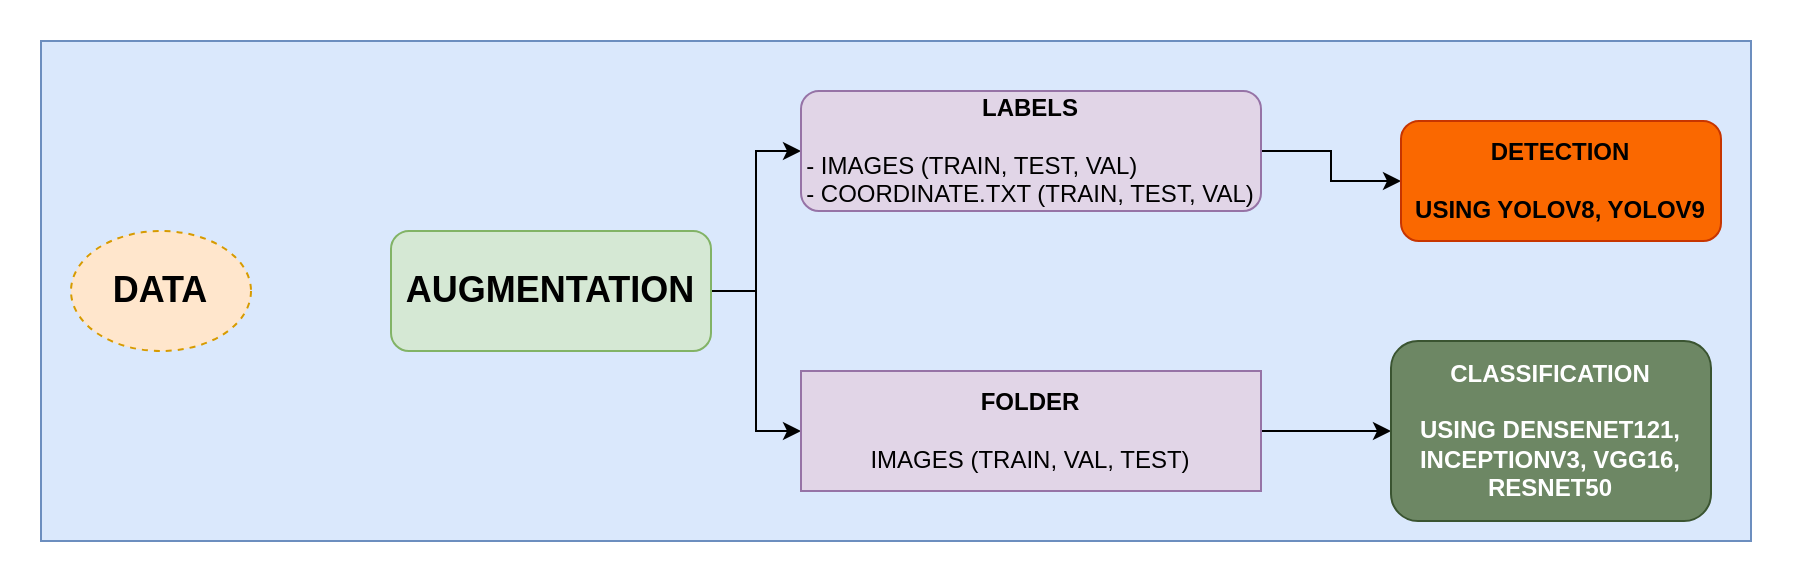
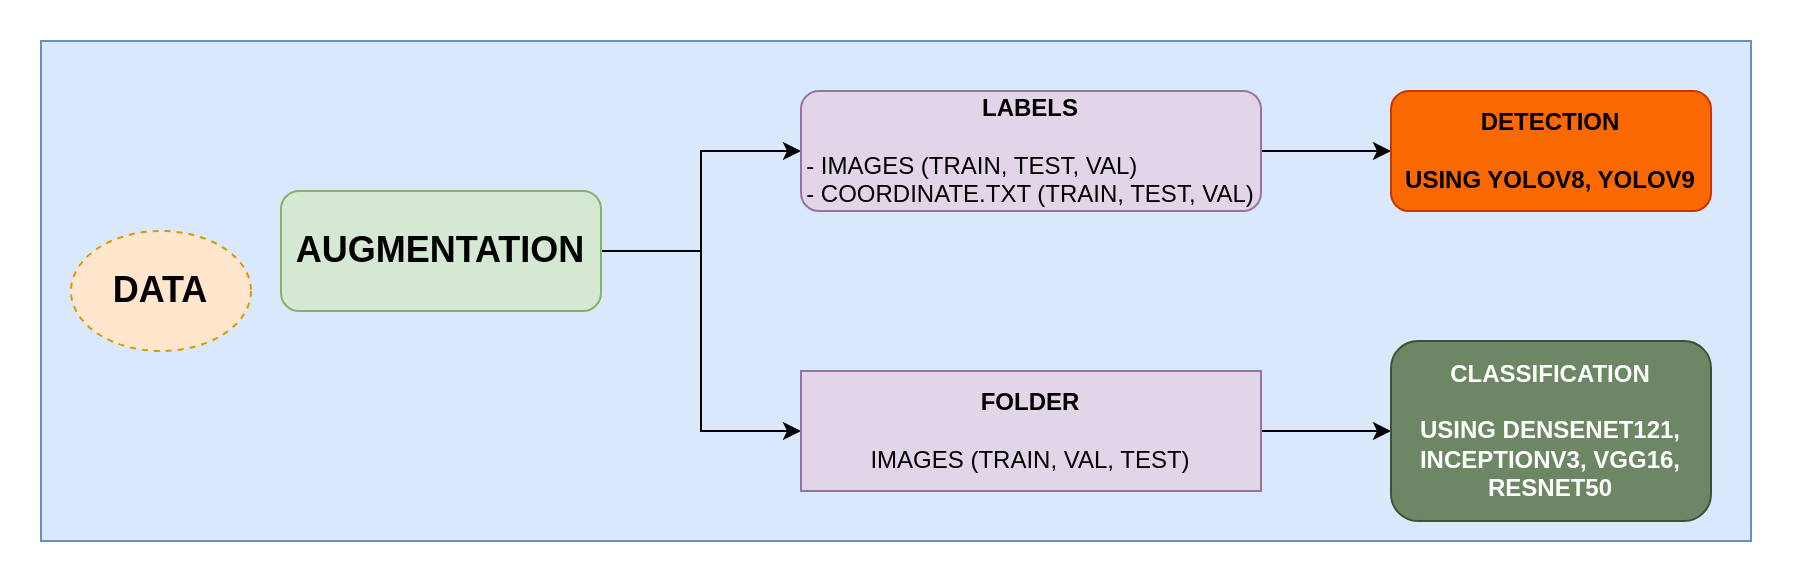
(1561, 181) -> (1551, 151)
(551, 291) -> (441, 251)
